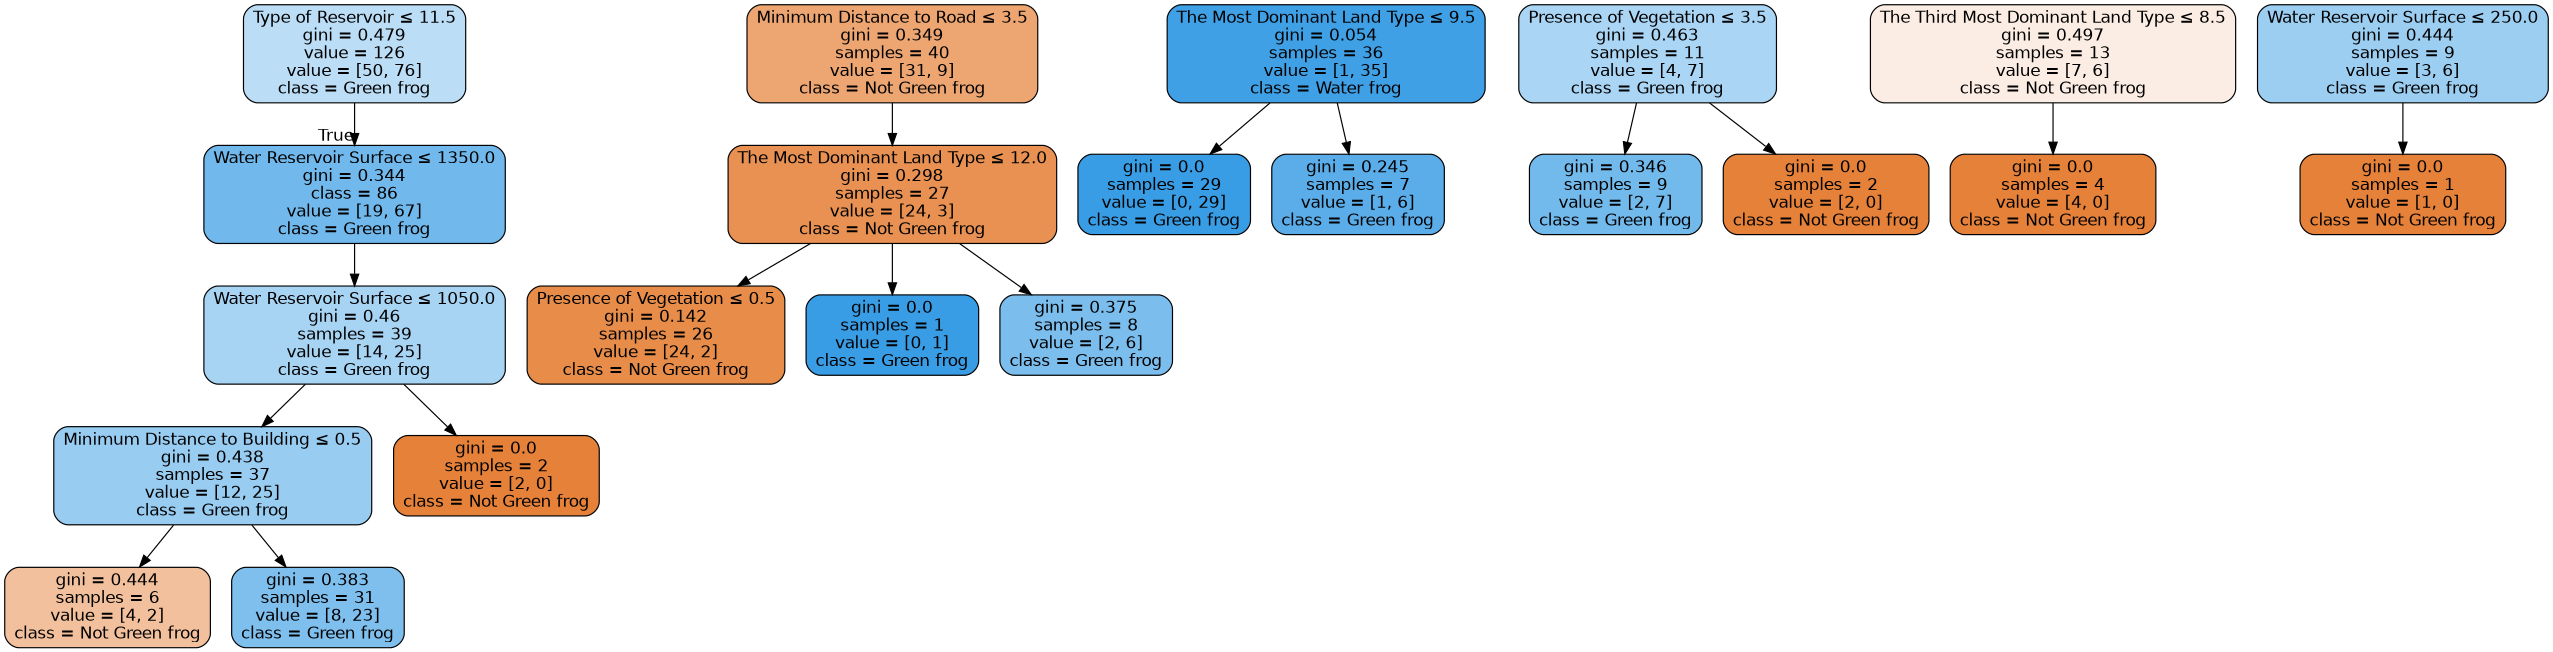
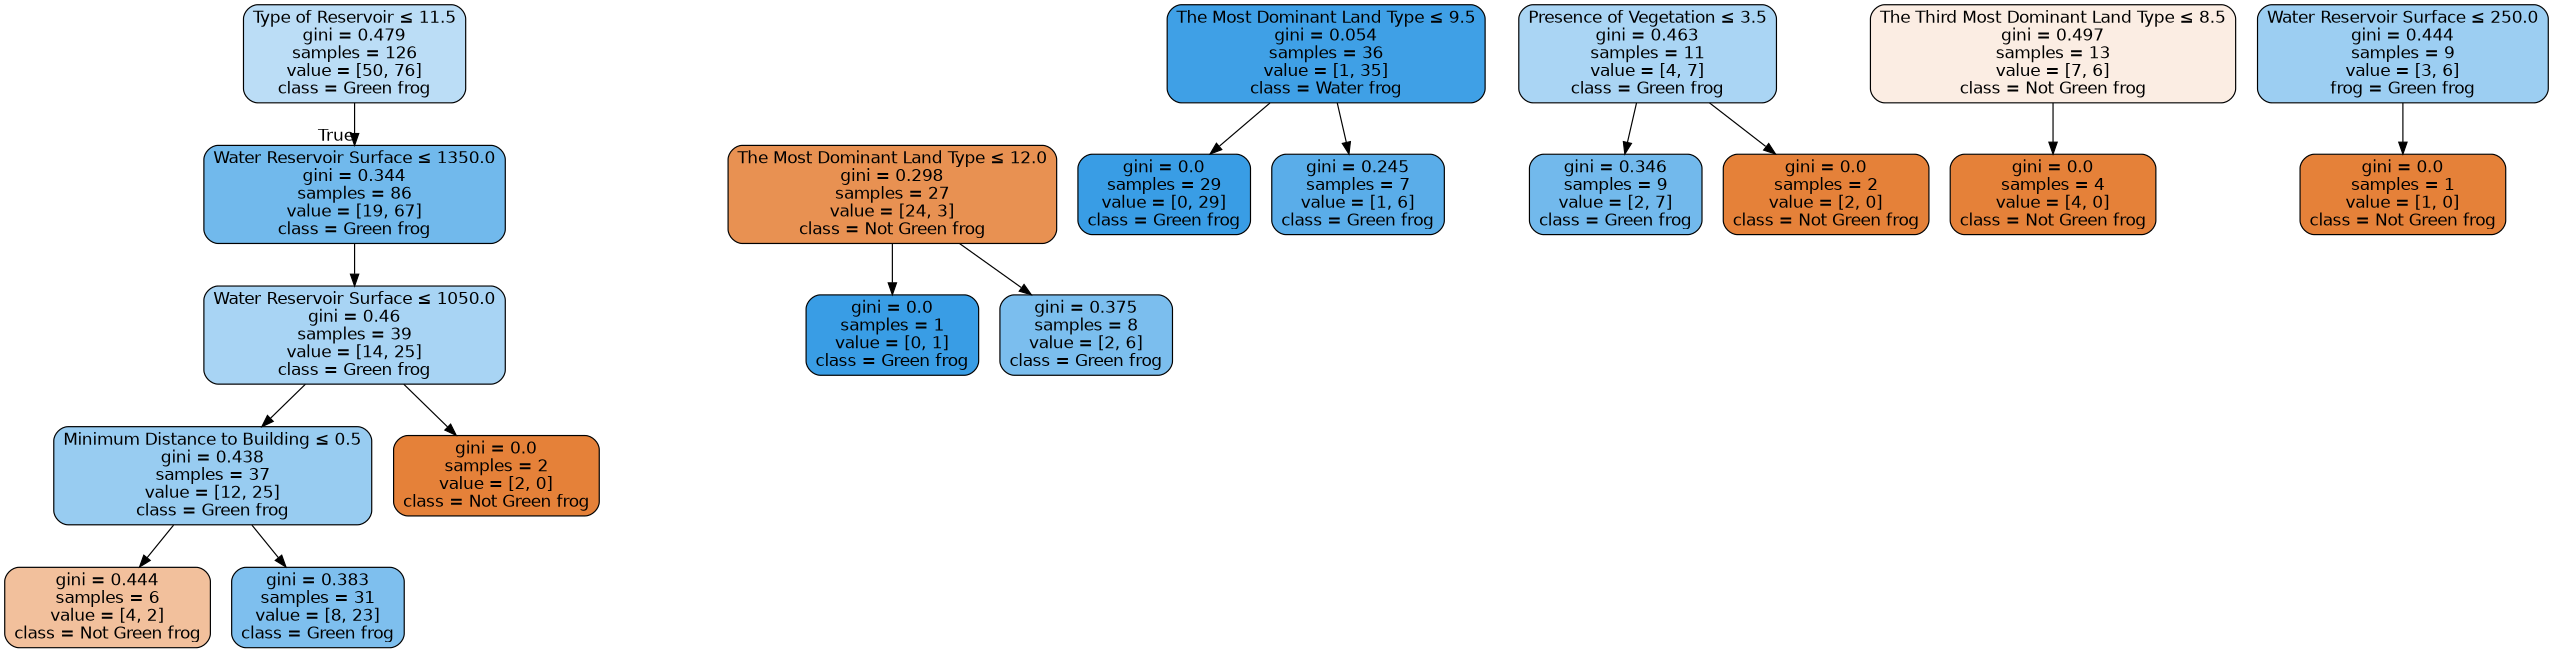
(355, 53) -> (355, 53)
(892, 54) -> none
(2403, 89) -> (2403, 89)
(355, 194) -> (355, 194)
(656, 335) -> none
